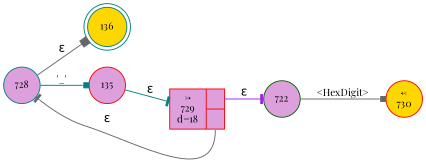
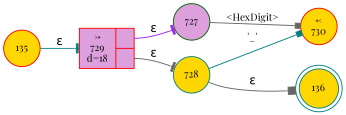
(22, 85) -> (192, 75)
(61, 85) -> (252, 52)
(107, 85) -> (22, 48)
(282, 99) -> (192, 22)
